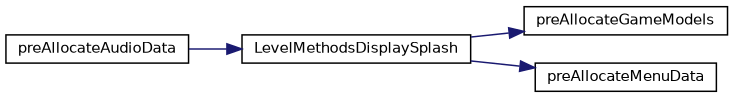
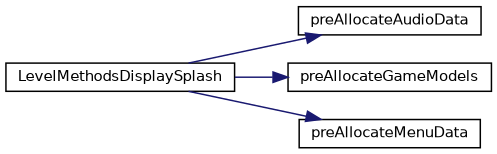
(208, 49) -> (247, 51)
